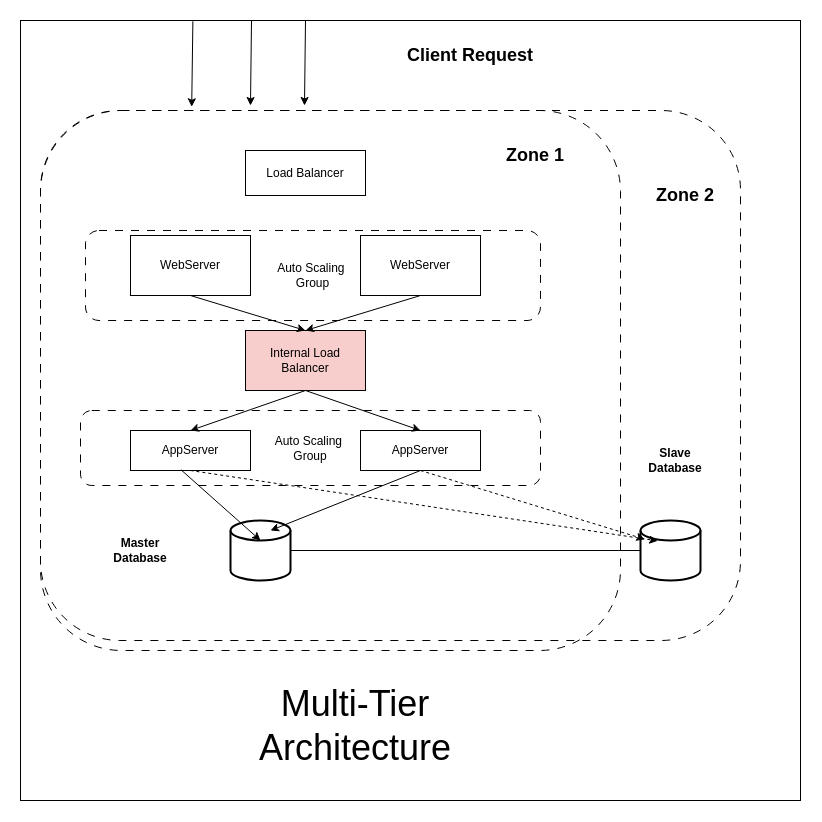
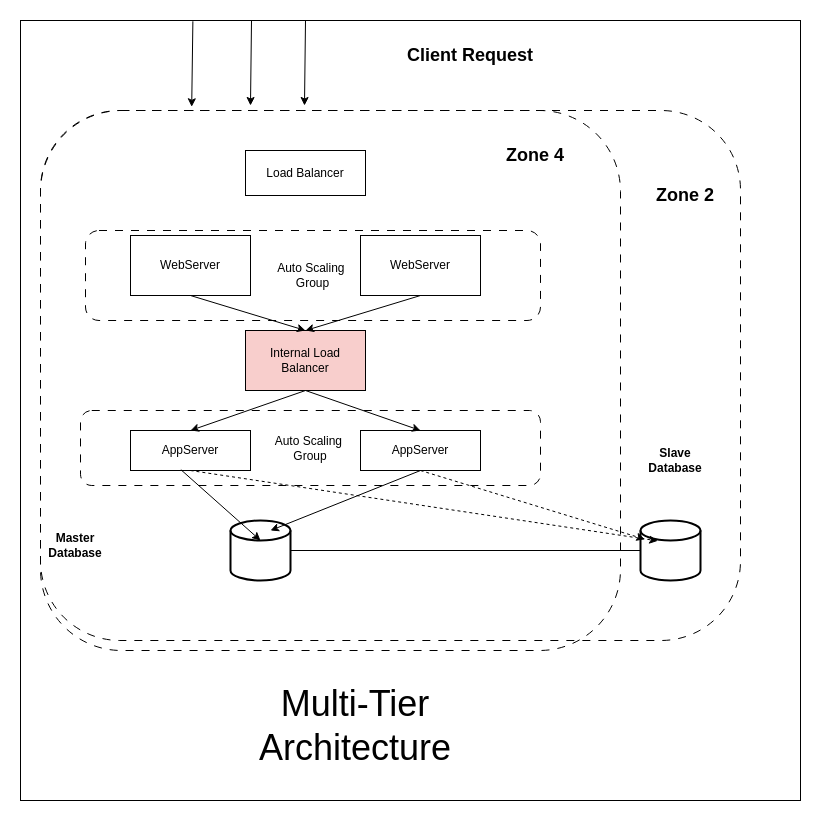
(536, 156) -> (536, 156)
(141, 551) -> (76, 546)
